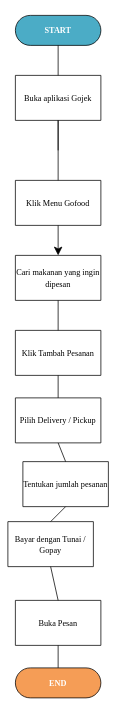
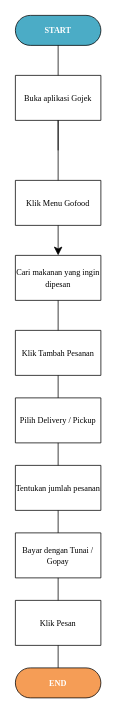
(66, 484) -> (58, 488)
(51, 544) -> (58, 555)
(58, 623) -> (58, 623)
